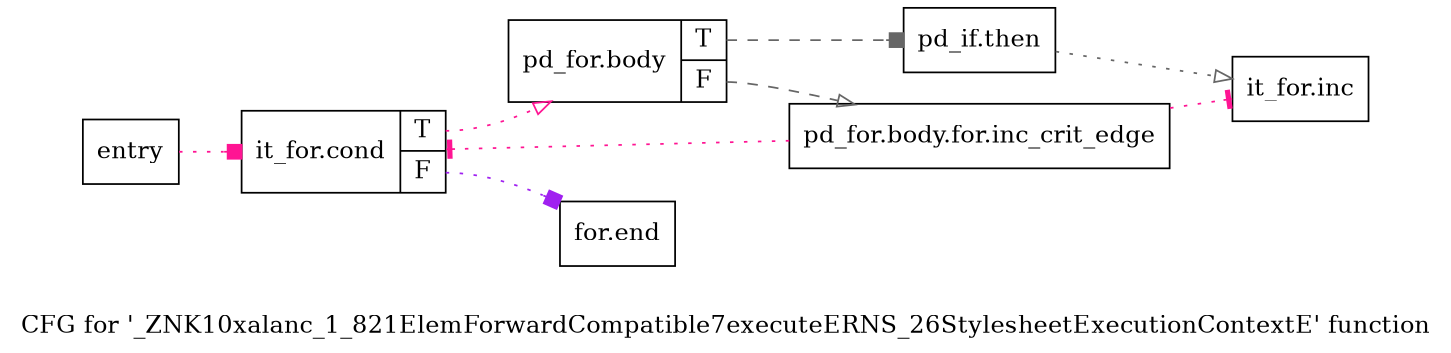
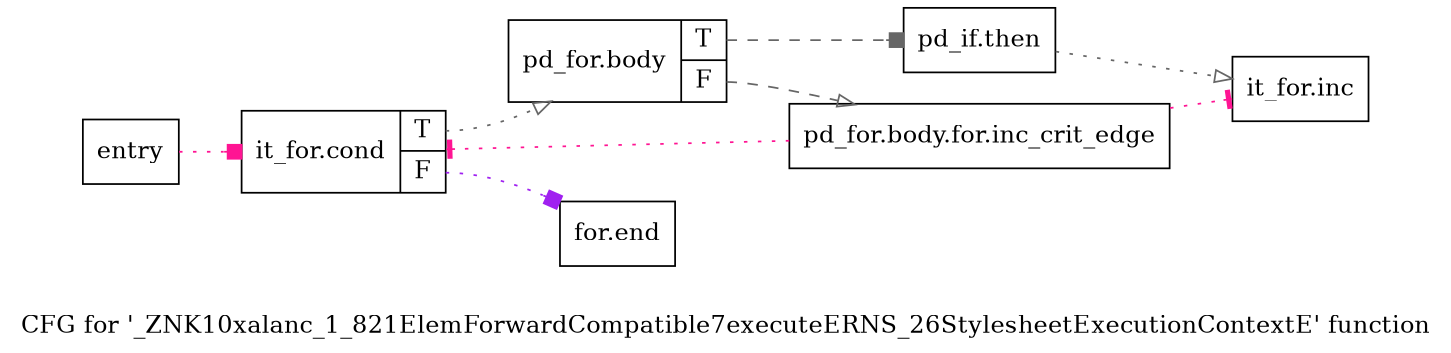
(491, 124) -> (491, 124)
